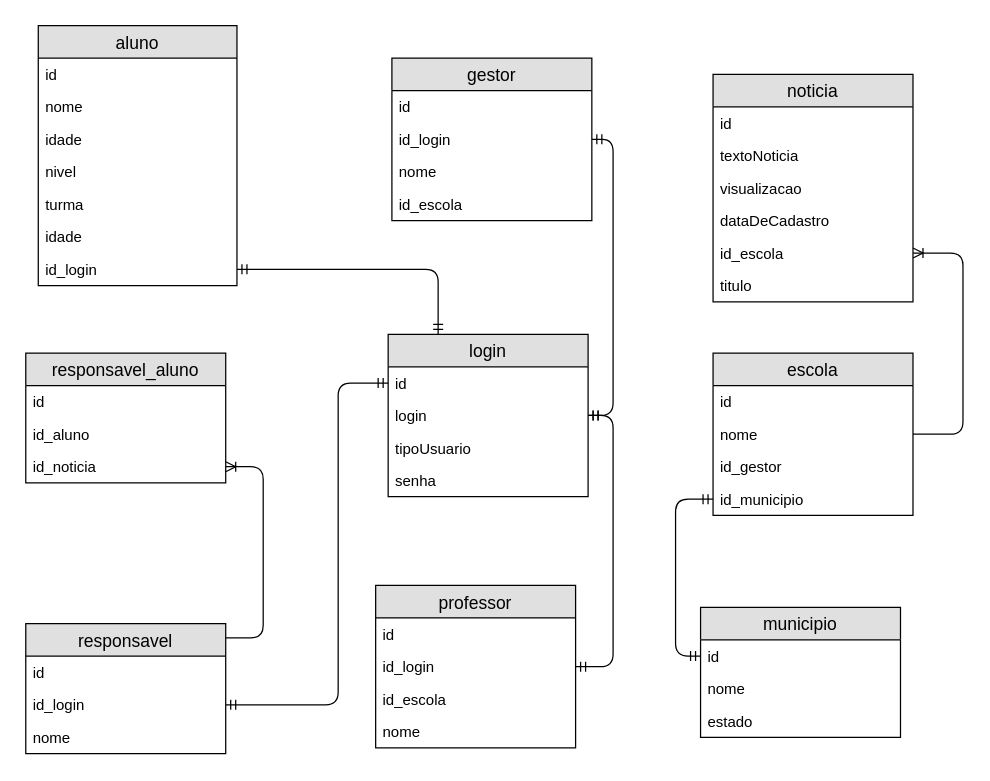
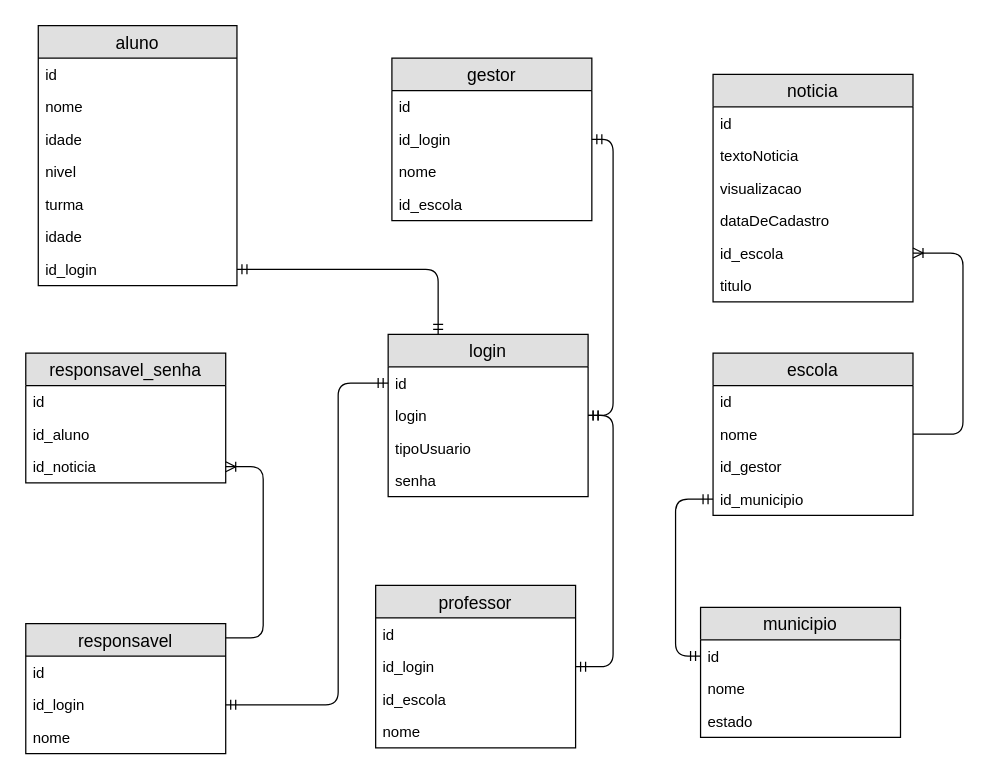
(125, 370) -> (125, 370)
